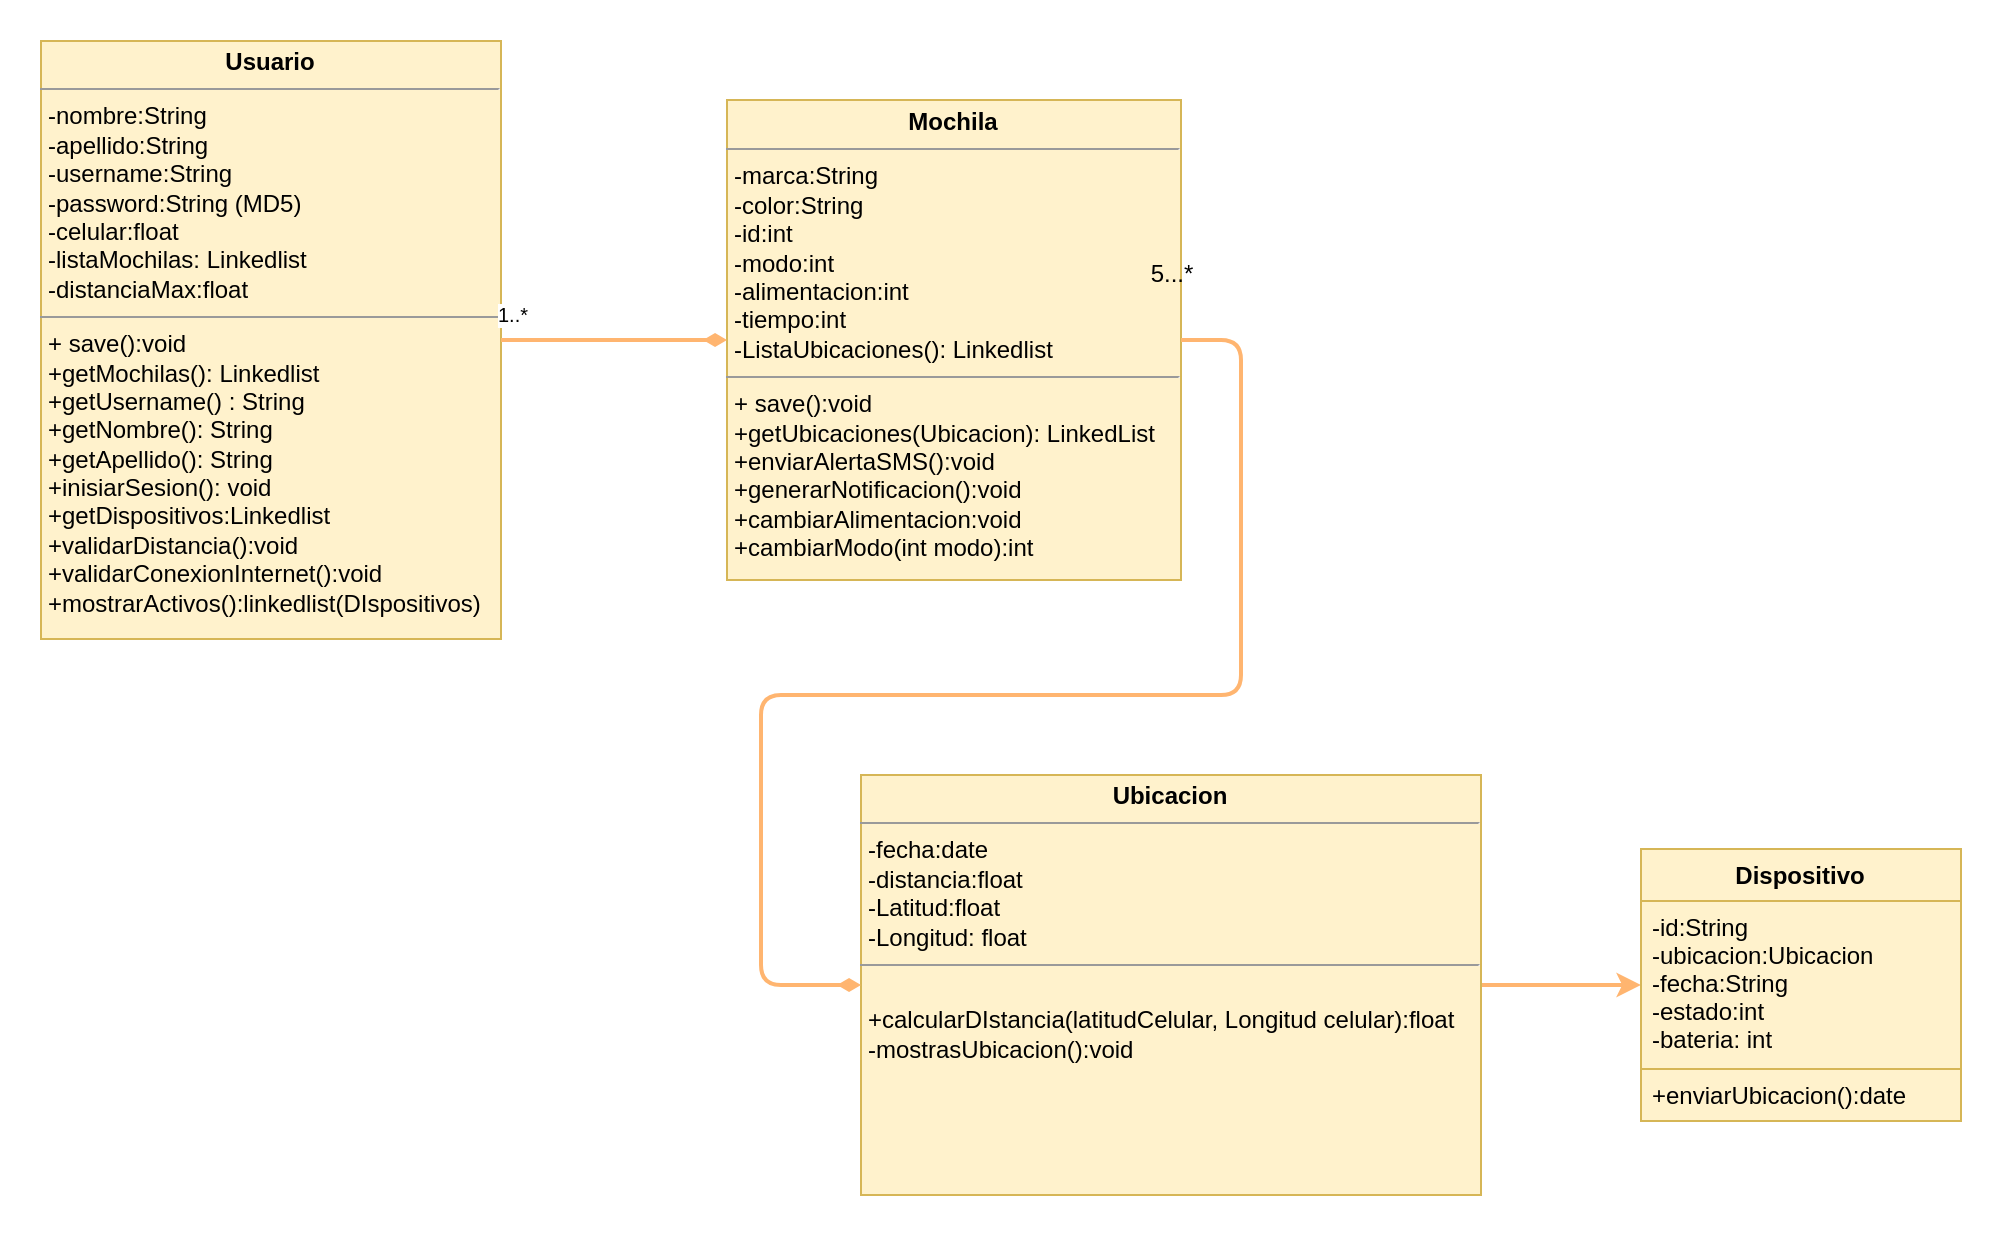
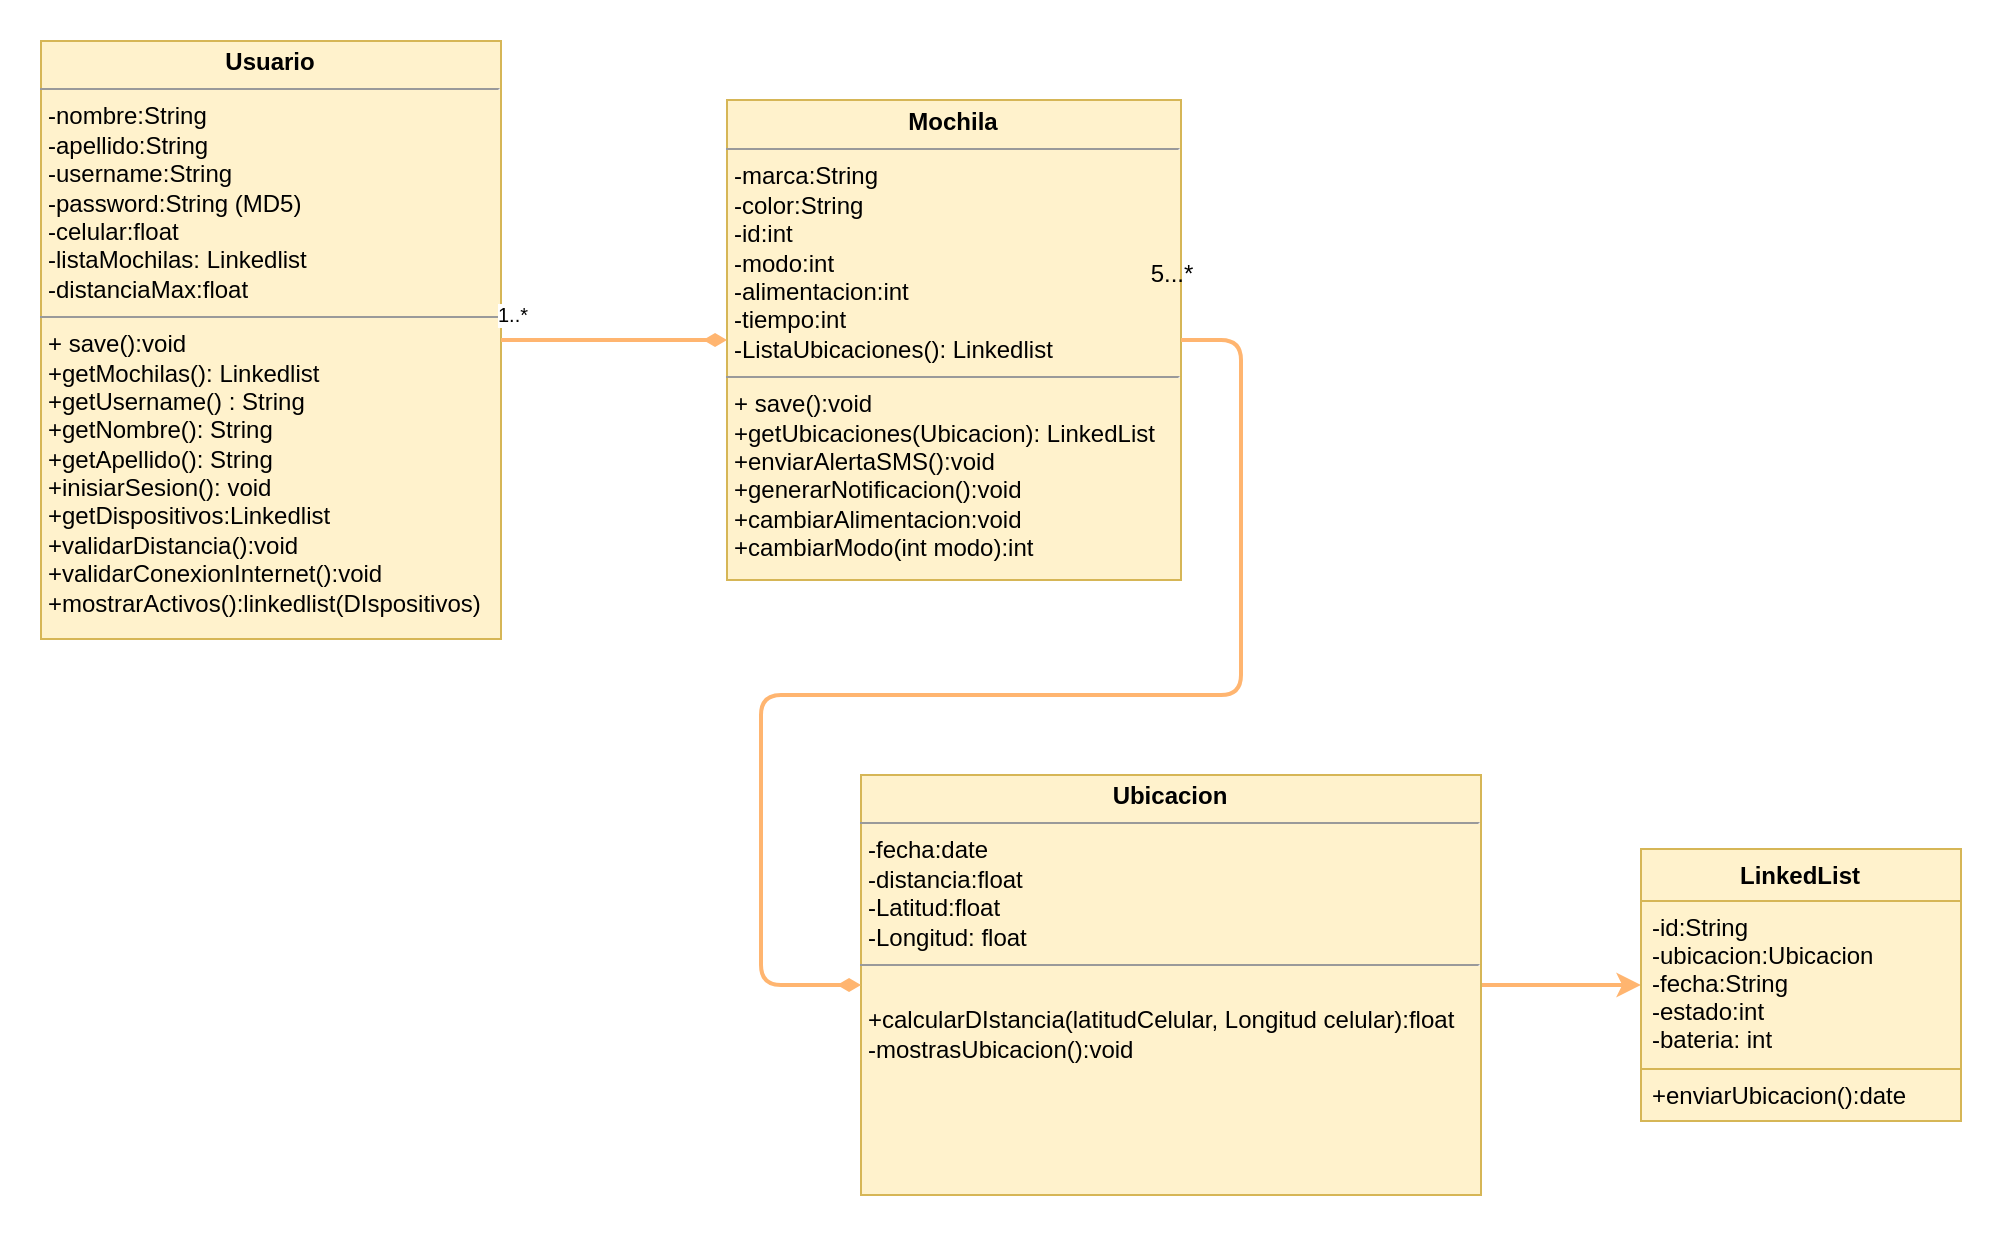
(1800, 876) -> (1800, 876)
